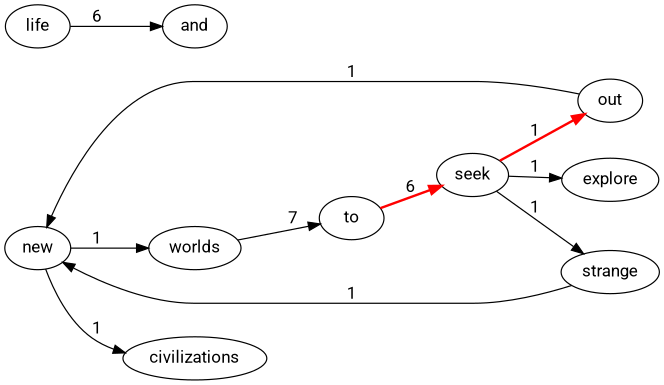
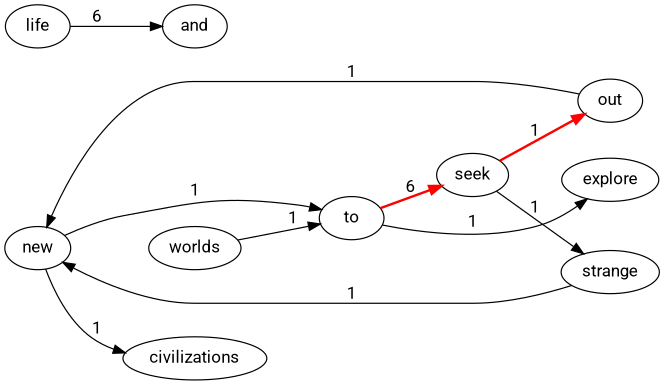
(529, 177) -> (482, 234)
(293, 219) -> (293, 219)
(104, 248) -> (185, 205)
